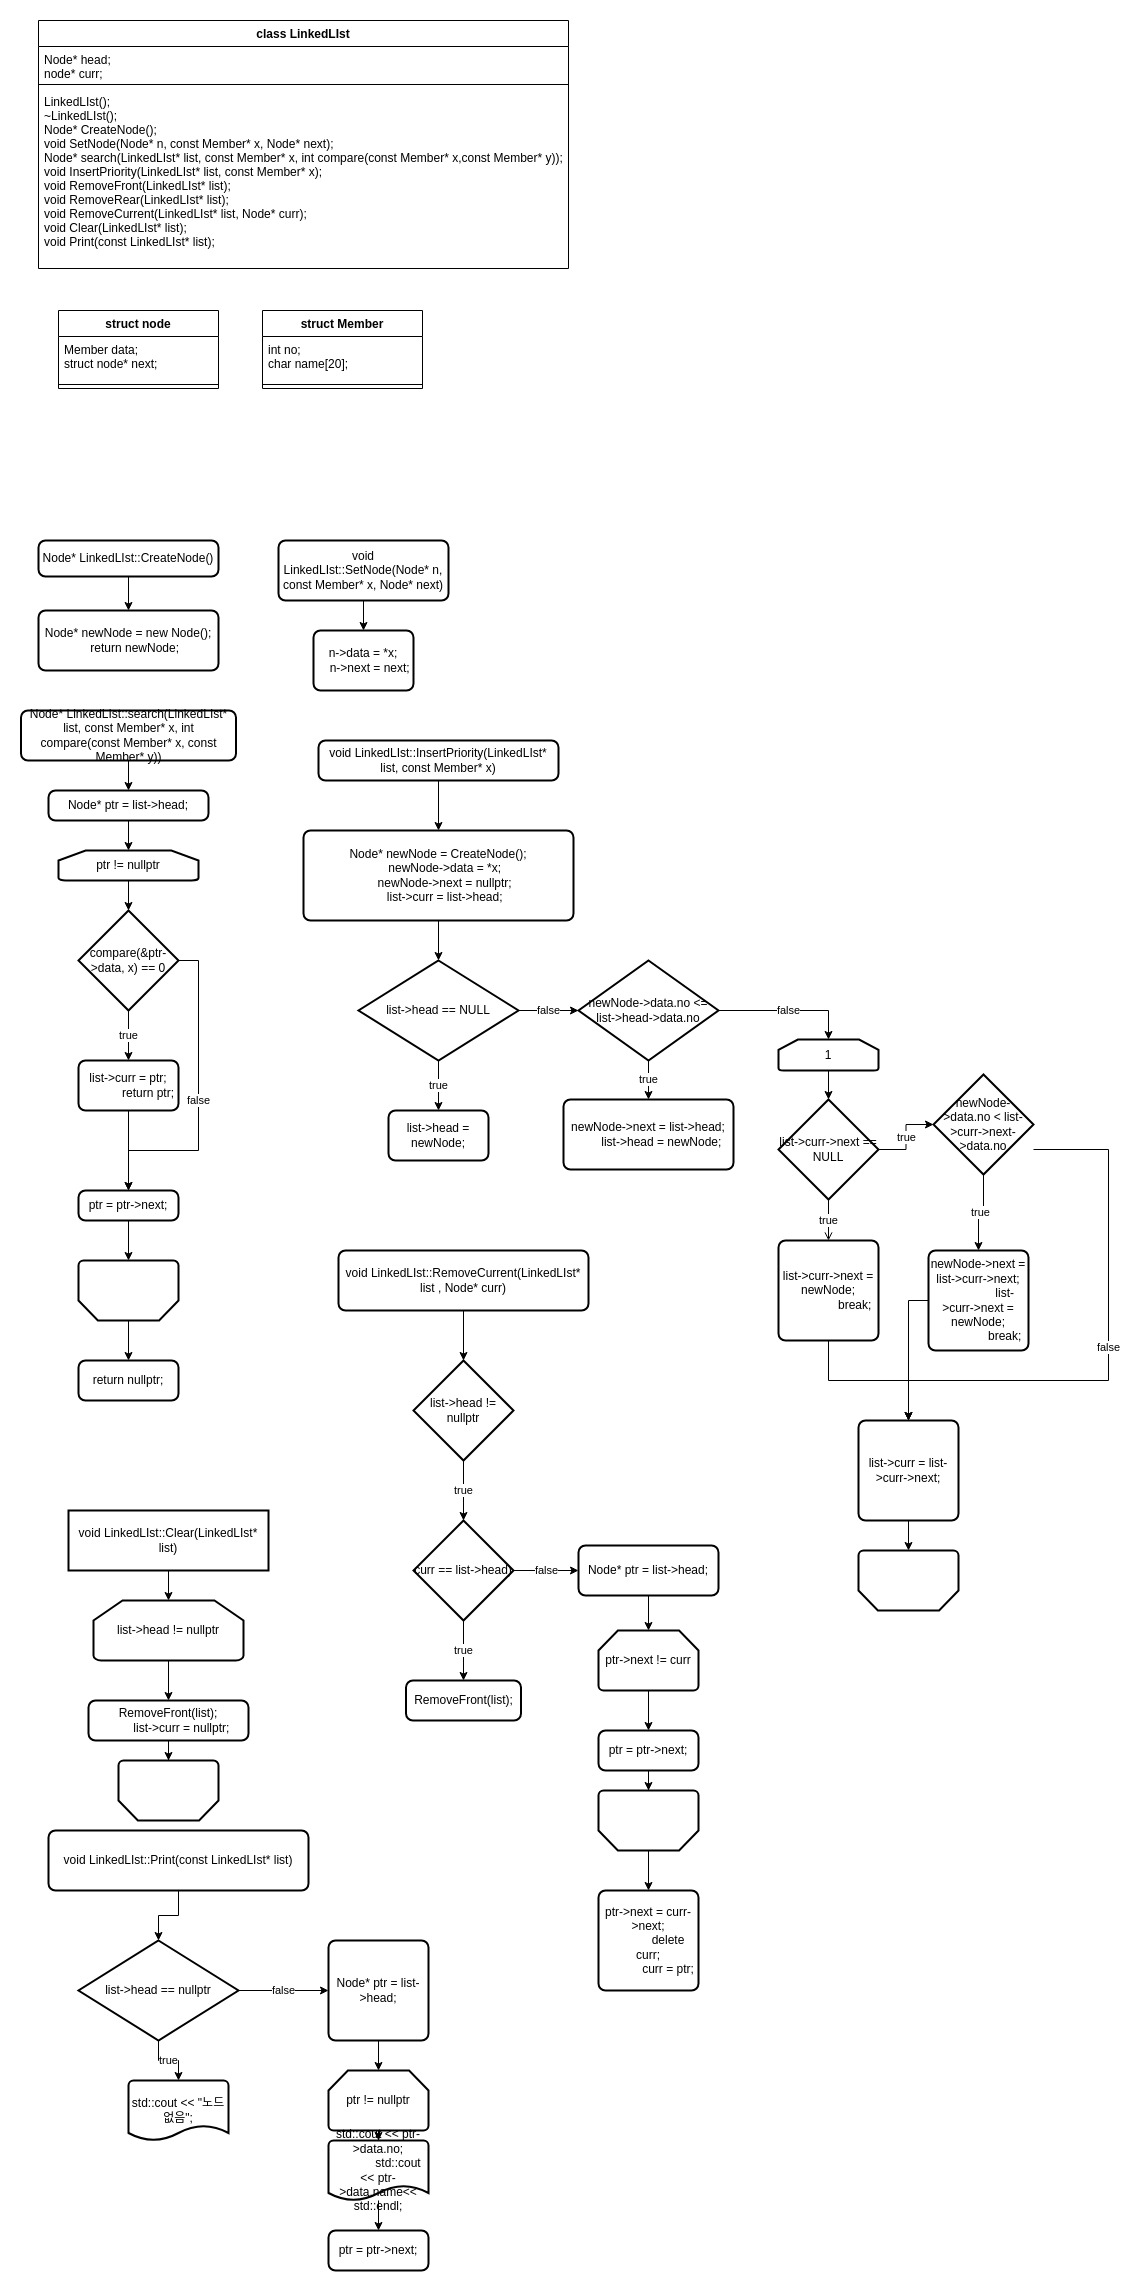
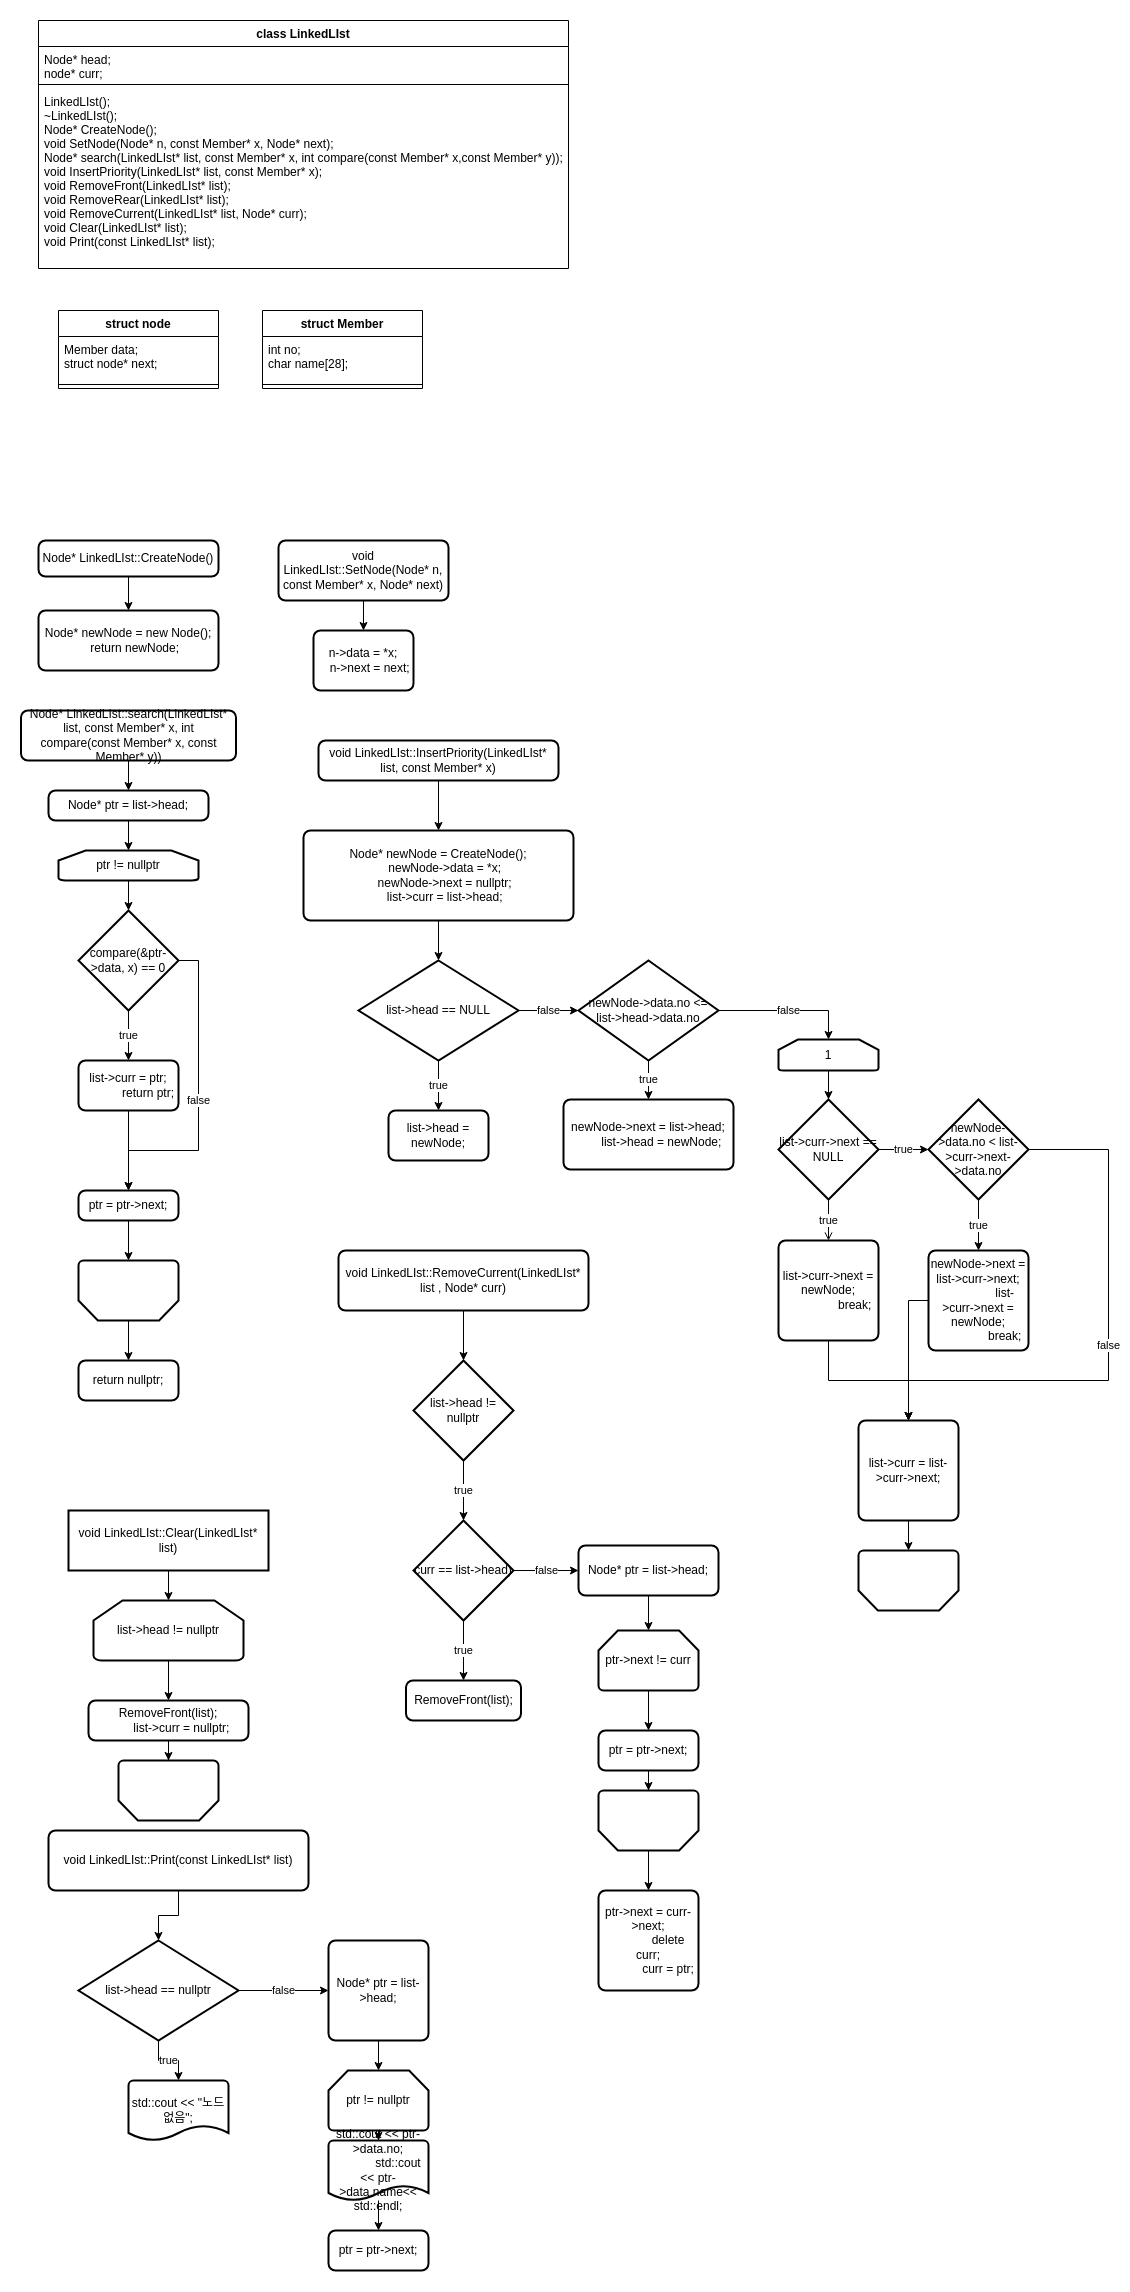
(287, 350) -> (287, 350)
(984, 1125) -> (979, 1150)
